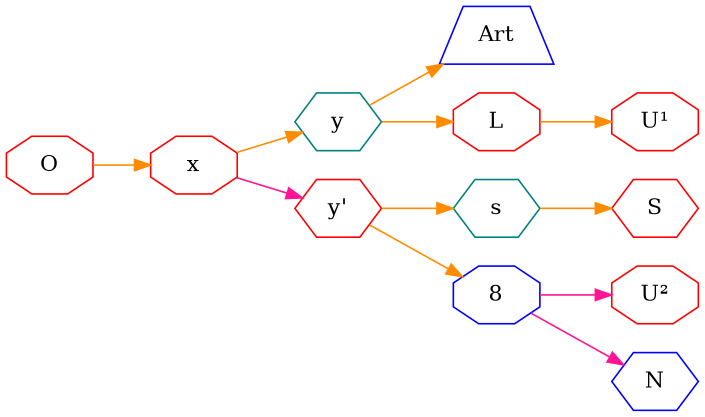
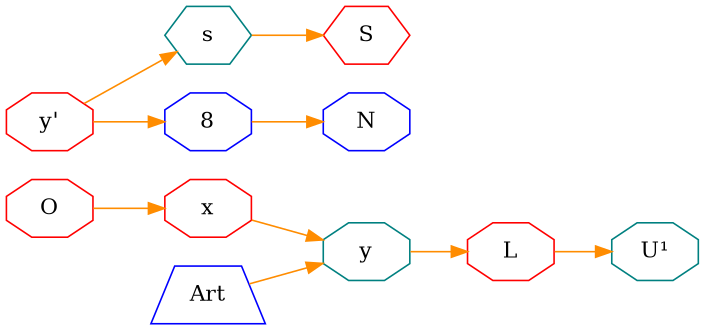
(399, 89) -> (278, 276)
(338, 122) -> (367, 252)
(655, 122) -> (655, 252)
(262, 185) -> none
(338, 208) -> (50, 122)
(655, 295) -> none
(570, 335) -> (279, 122)
(655, 381) -> (367, 122)
